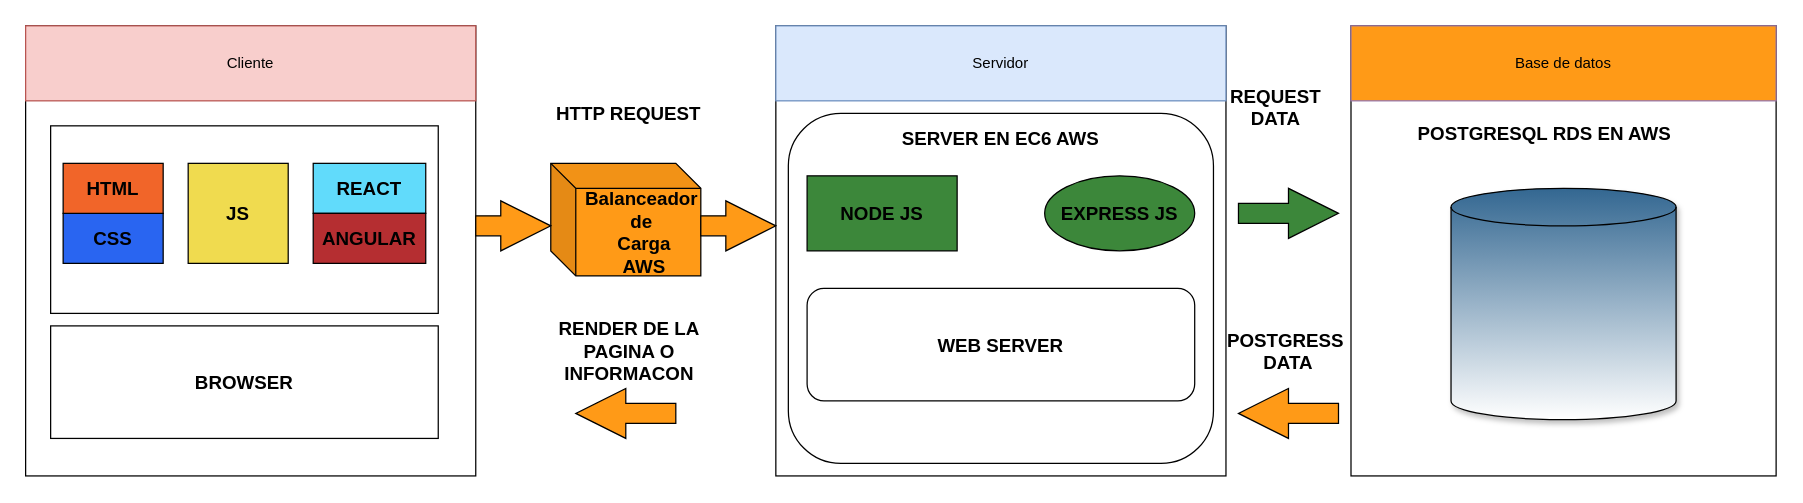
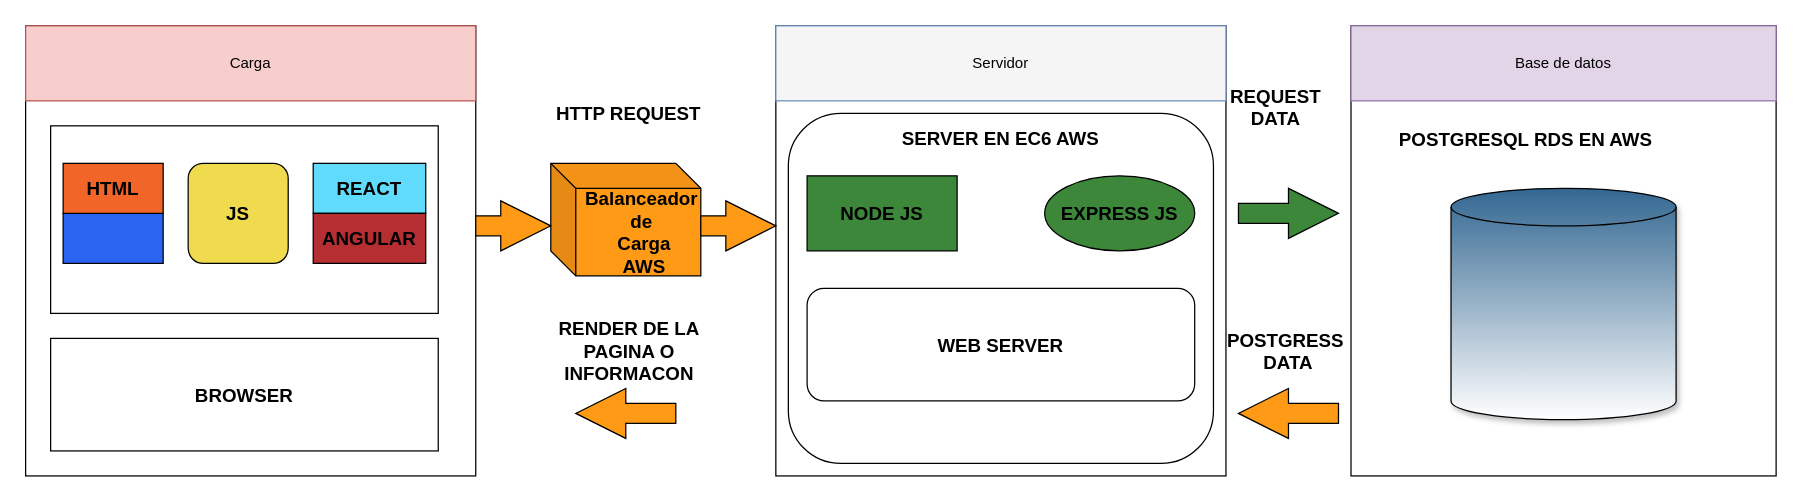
(251, 63) -> (251, 63)
(1001, 63) -> (1001, 63)
(1563, 63) -> (1563, 63)
(1544, 133) -> (1526, 140)
(238, 213) -> (238, 213)
(113, 238) -> none
(244, 382) -> (244, 394)
